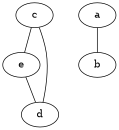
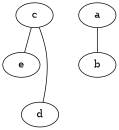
(31, 90) -> none
